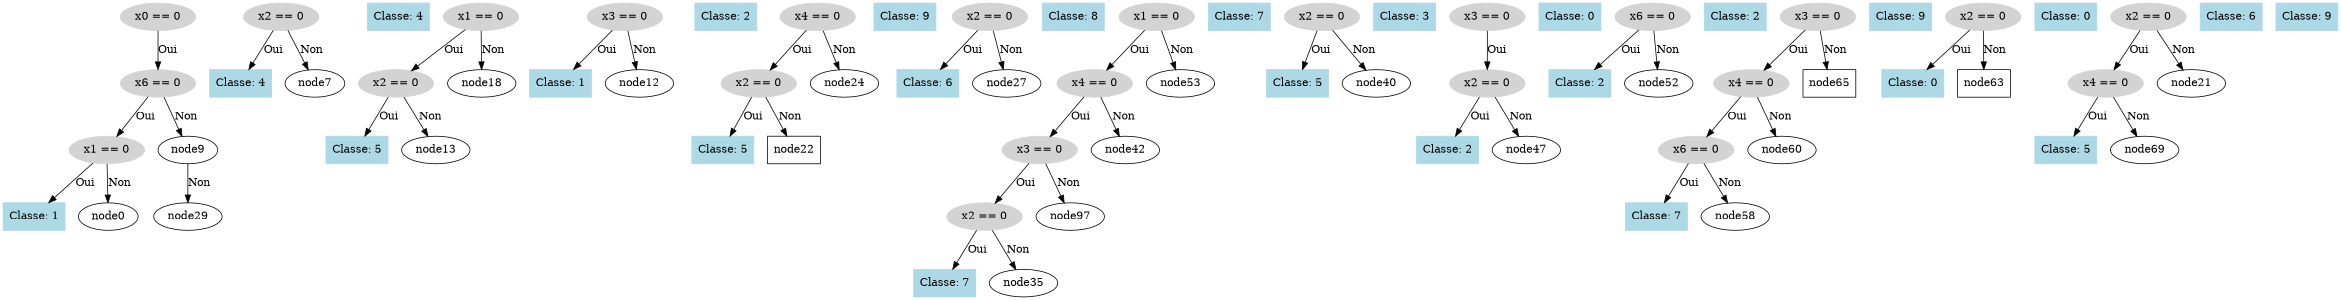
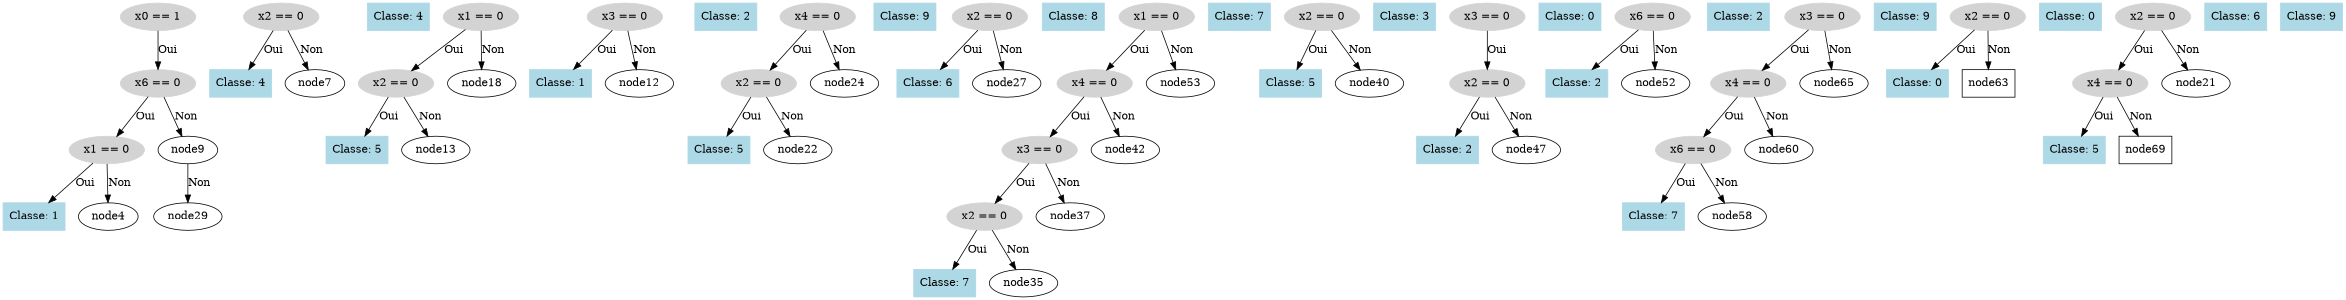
(158, 17) -> (158, 17)
(1829, 83) -> (1834, 83)
(794, 150) -> (798, 150)
(2145, 150) -> (2145, 150)
(108, 217) -> (108, 217)
(1070, 217) -> (1070, 217)
